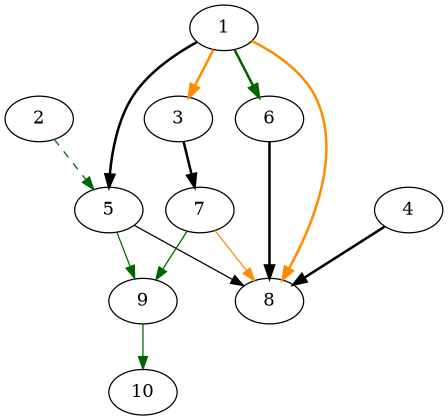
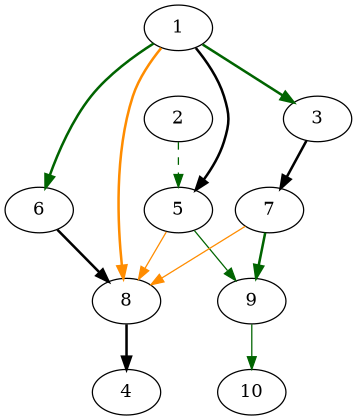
(204, 68) -> (243, 70)
(183, 252) -> (156, 250)
(344, 252) -> (127, 340)
(172, 255) -> (262, 249)
